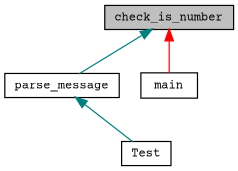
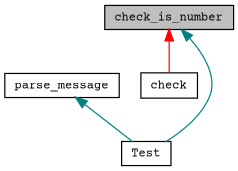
(110, 55) -> (209, 96)
(169, 85) -> (169, 85)
